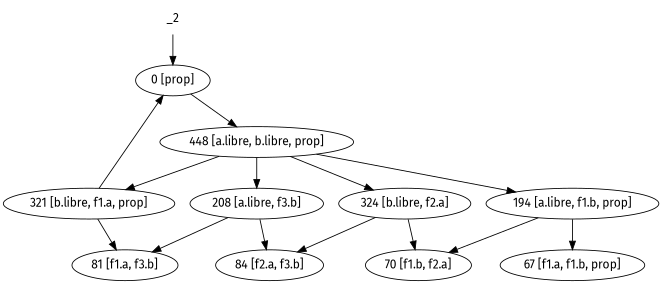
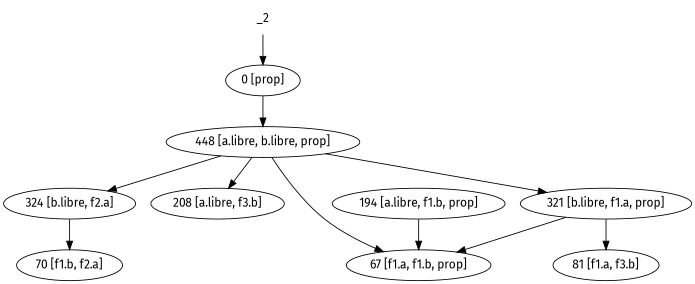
(129, 145) -> (516, 233)
(412, 172) -> (316, 212)
(194, 233) -> none
(498, 234) -> none
(270, 265) -> none
